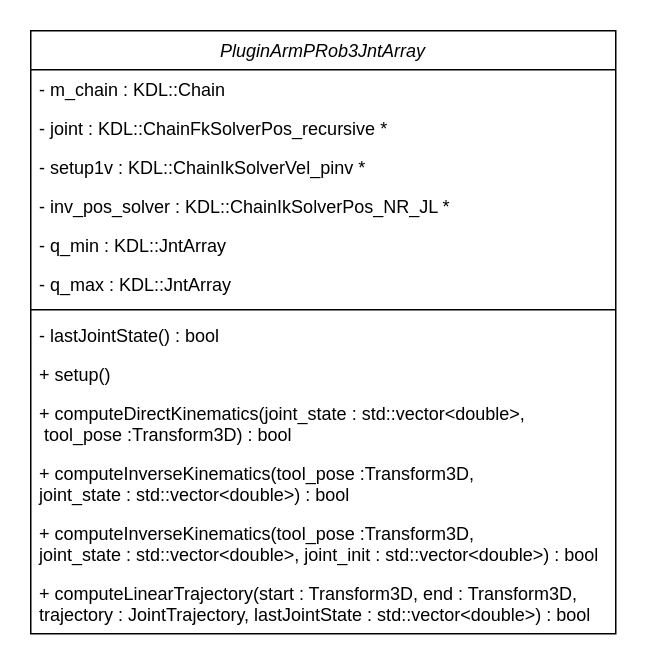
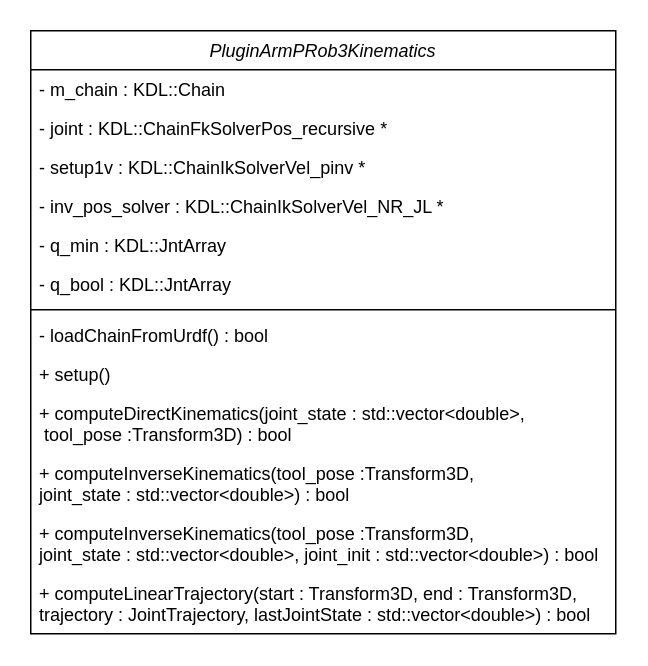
(323, 51) -> (323, 51)
(255, 207) -> (253, 207)
(141, 285) -> (144, 285)
(149, 336) -> (164, 336)
